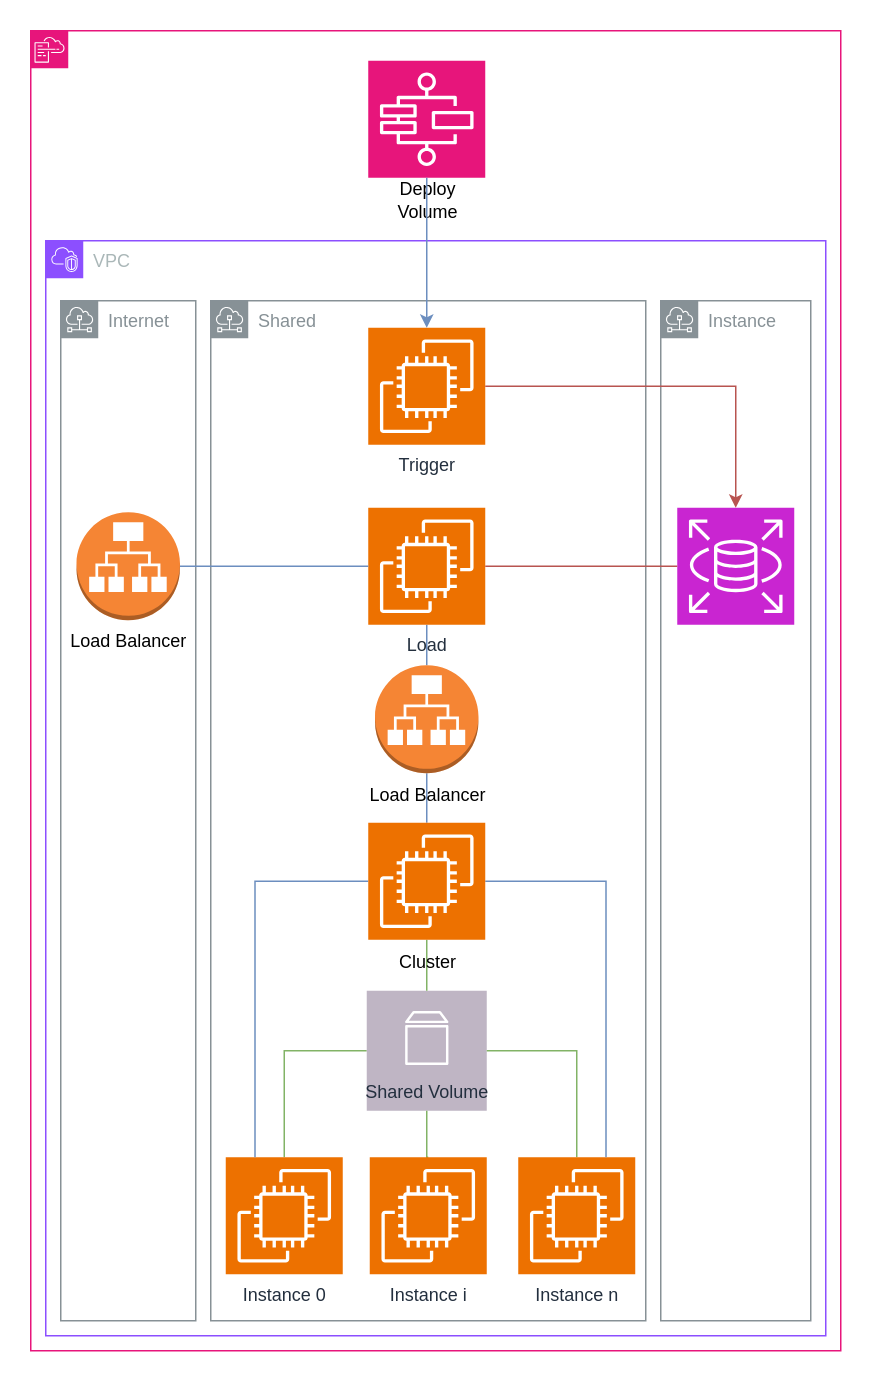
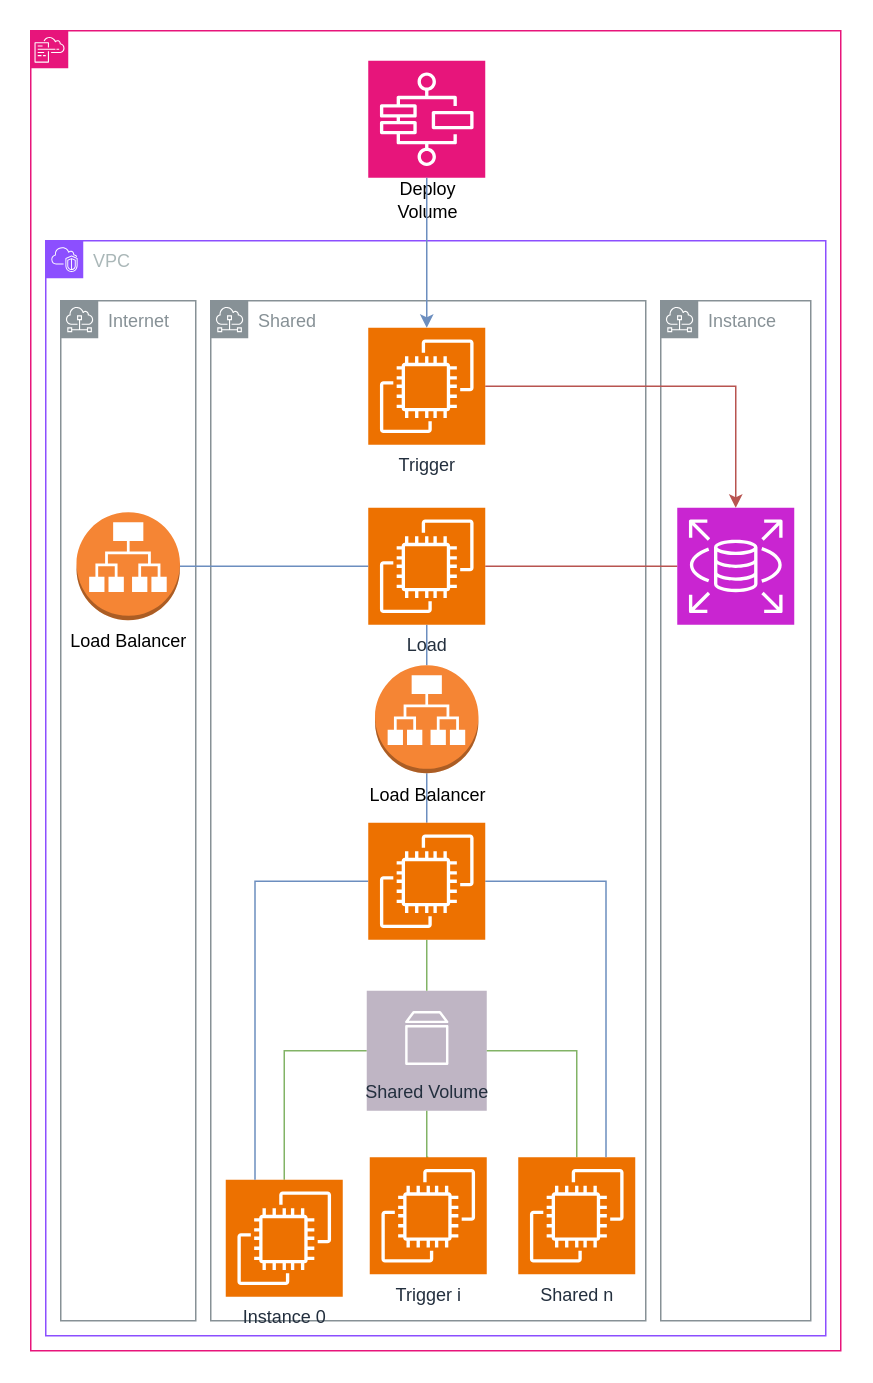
(428, 962) -> none
(284, 1216) -> (284, 1238)
(429, 1296) -> (429, 1296)
(578, 1296) -> (578, 1296)
